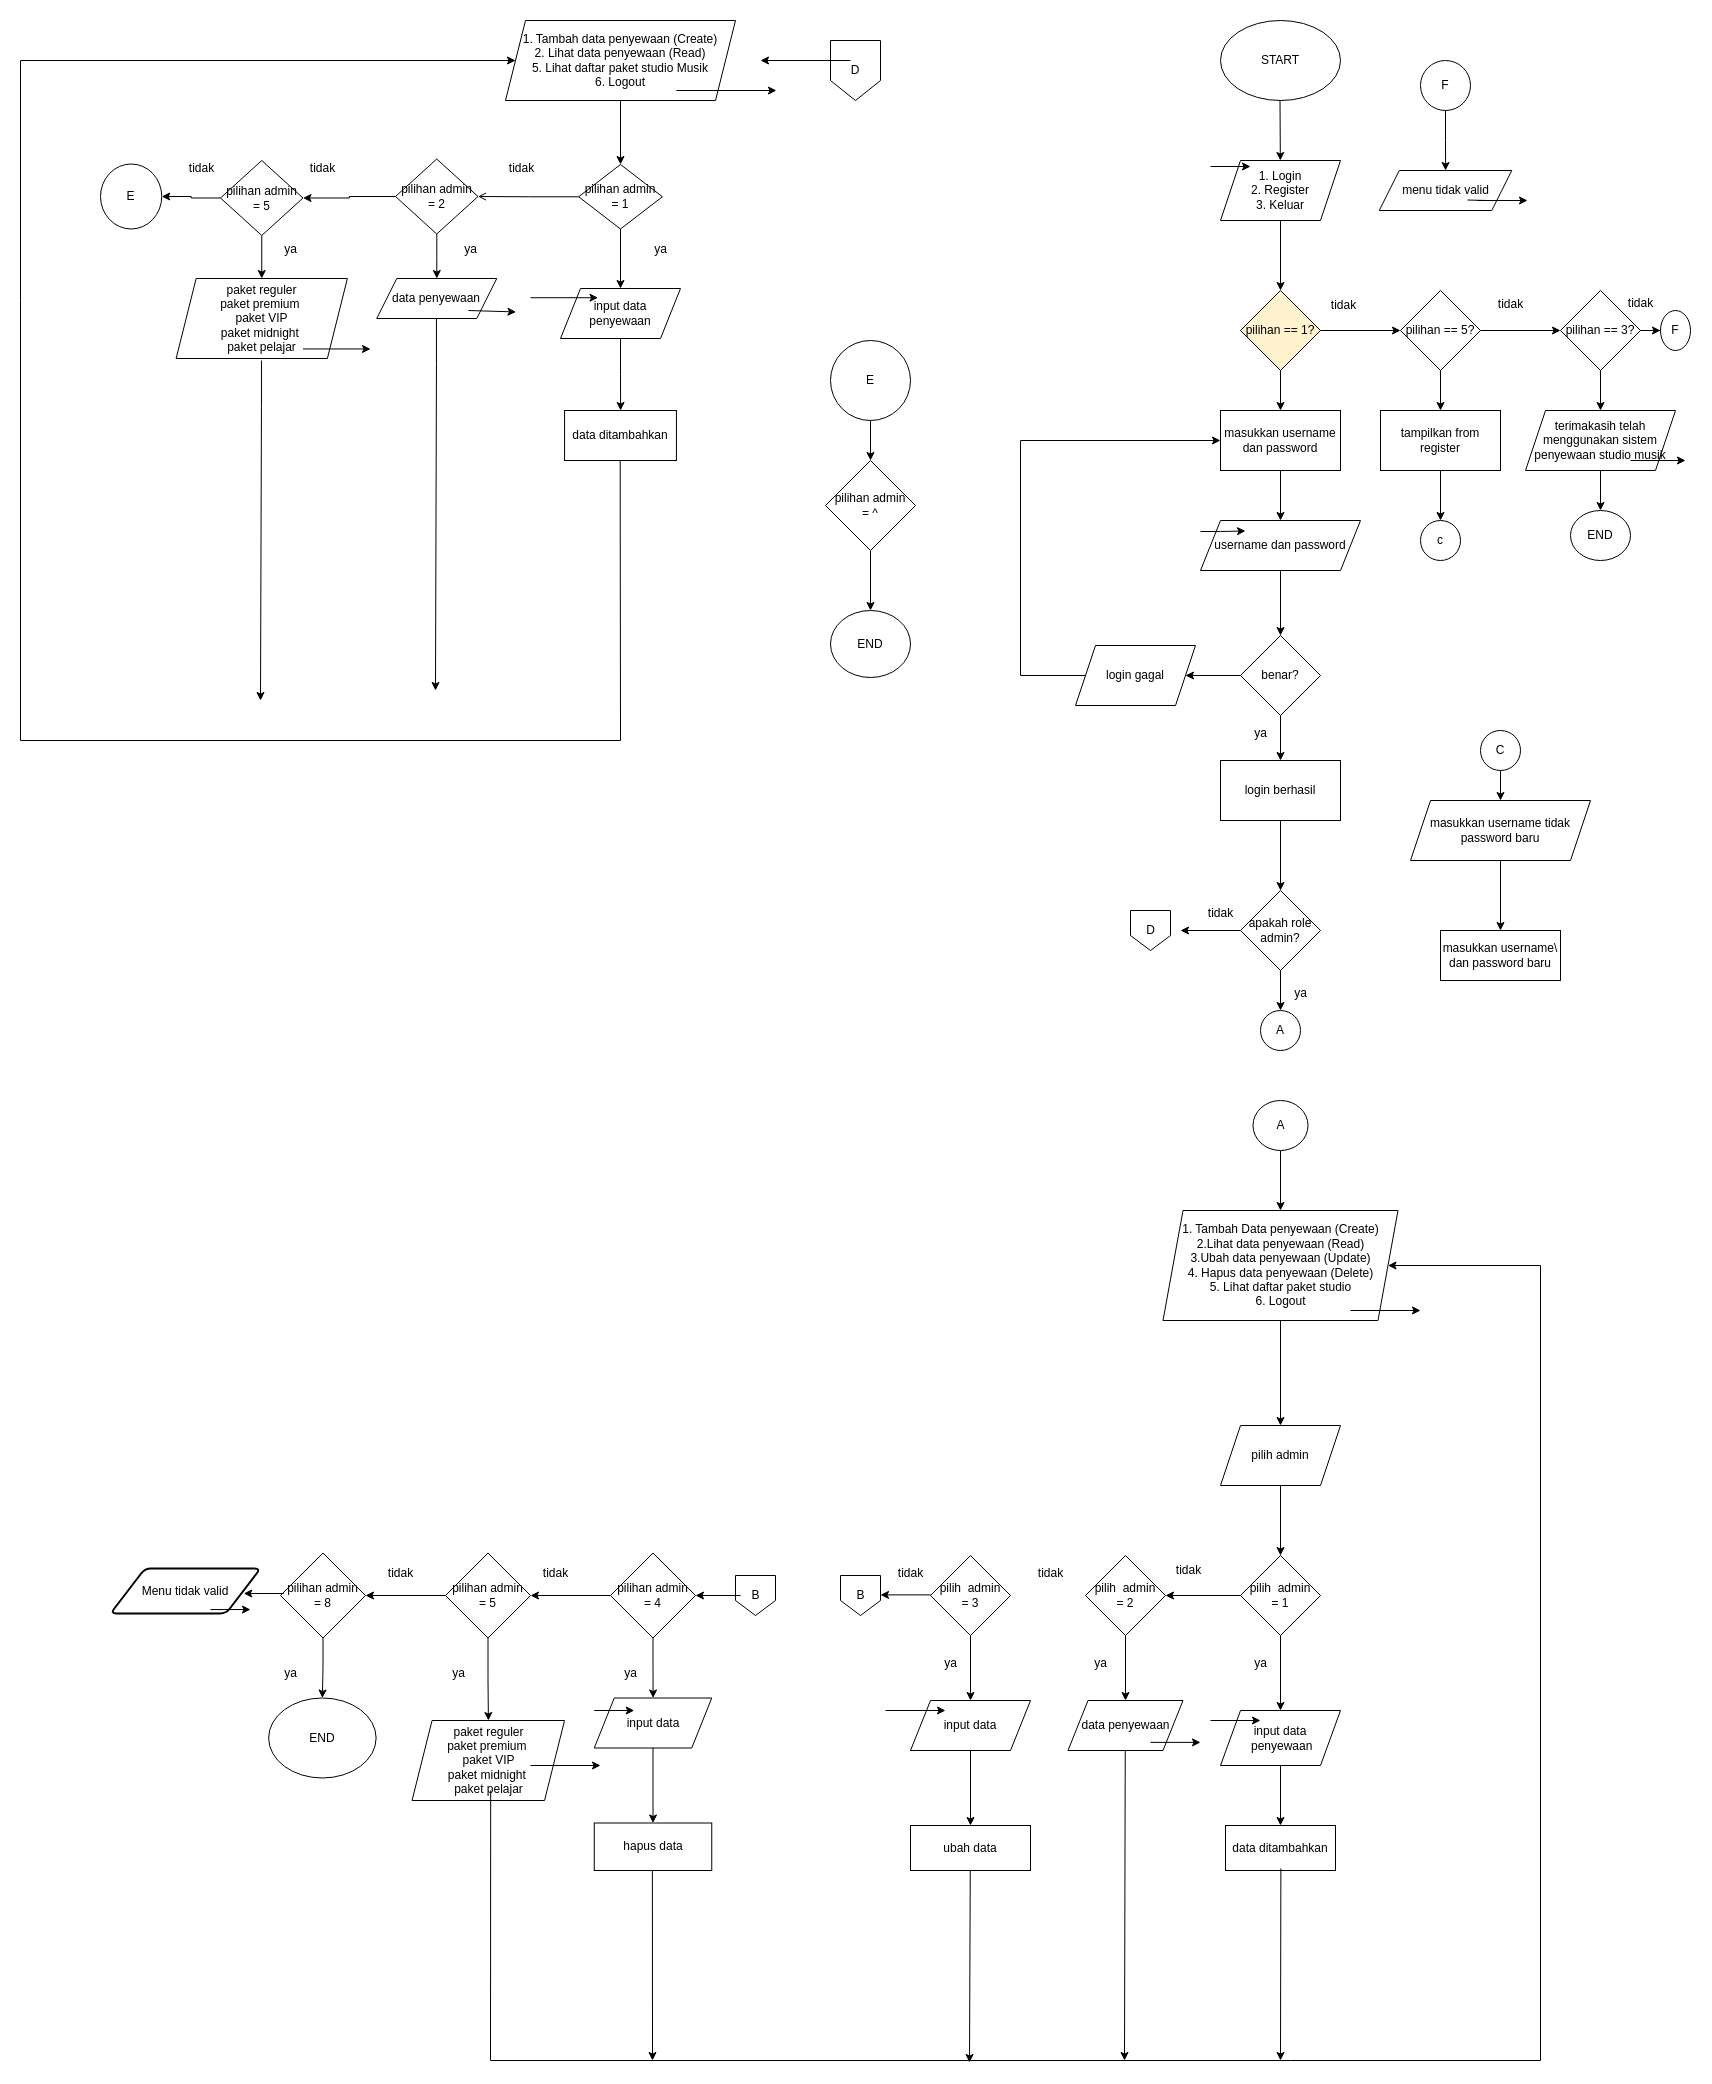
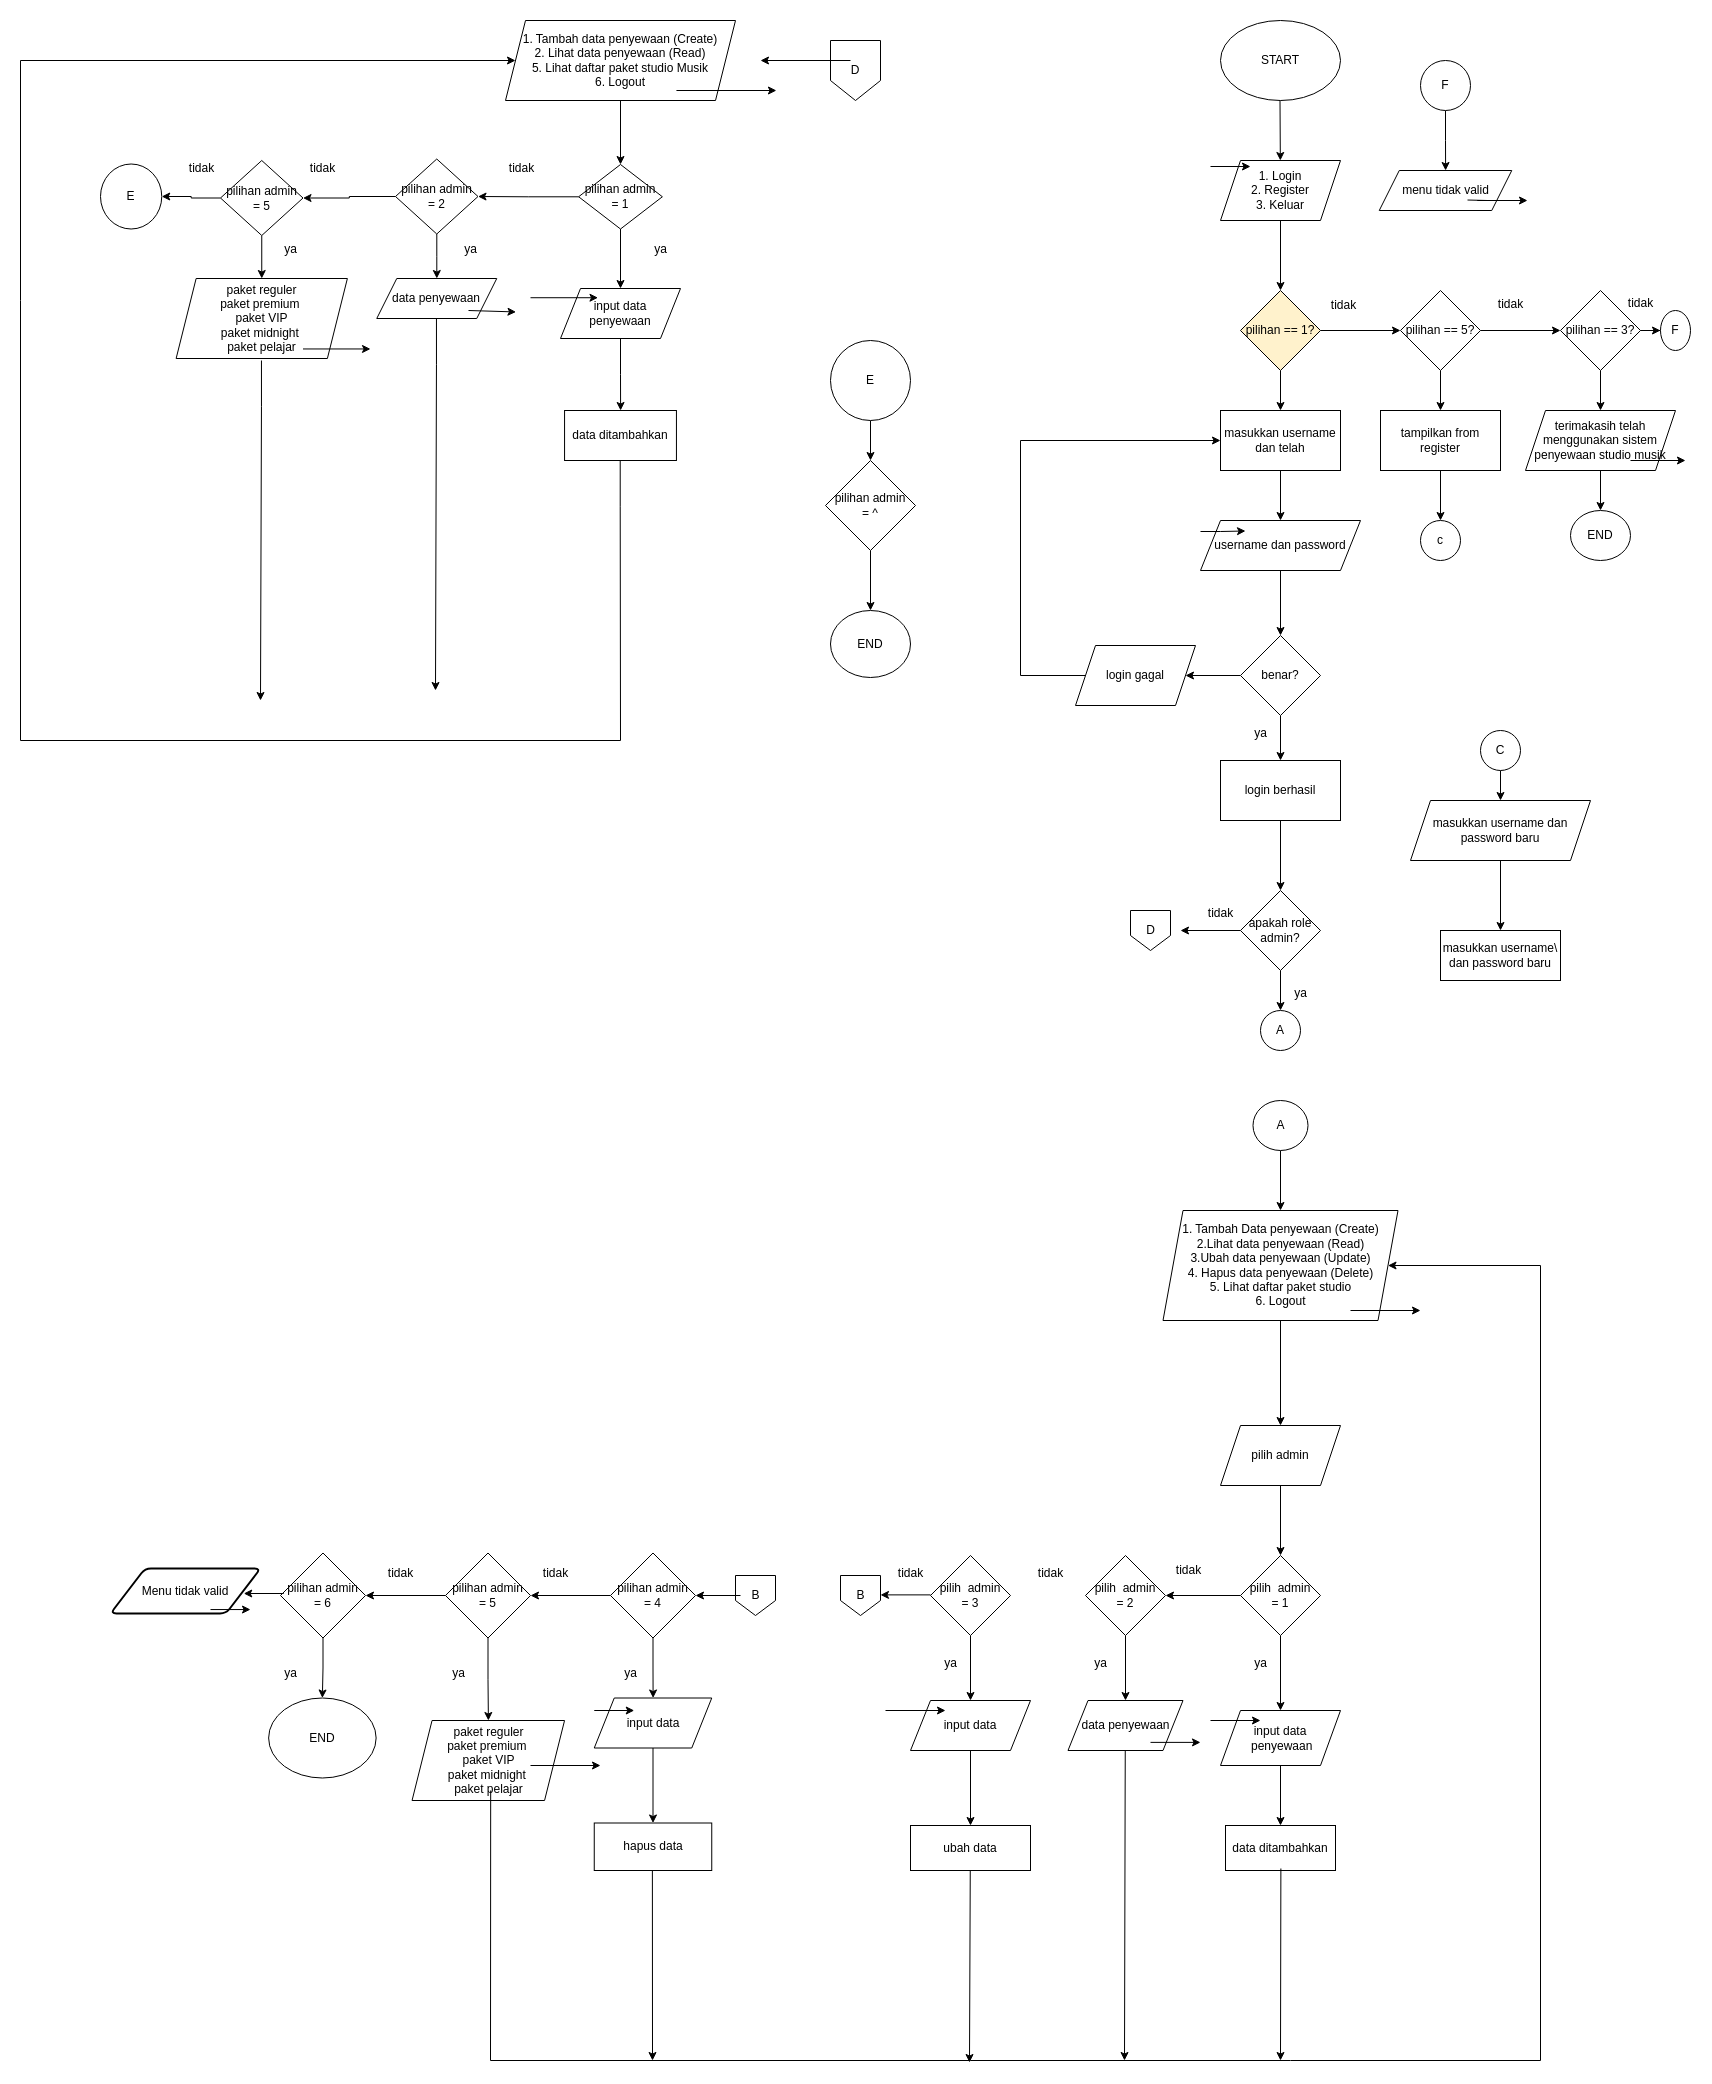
(484, 197) -> (486, 197)
(1281, 441) -> (1281, 441)
(1501, 831) -> (1501, 831)
(323, 1596) -> (323, 1596)
